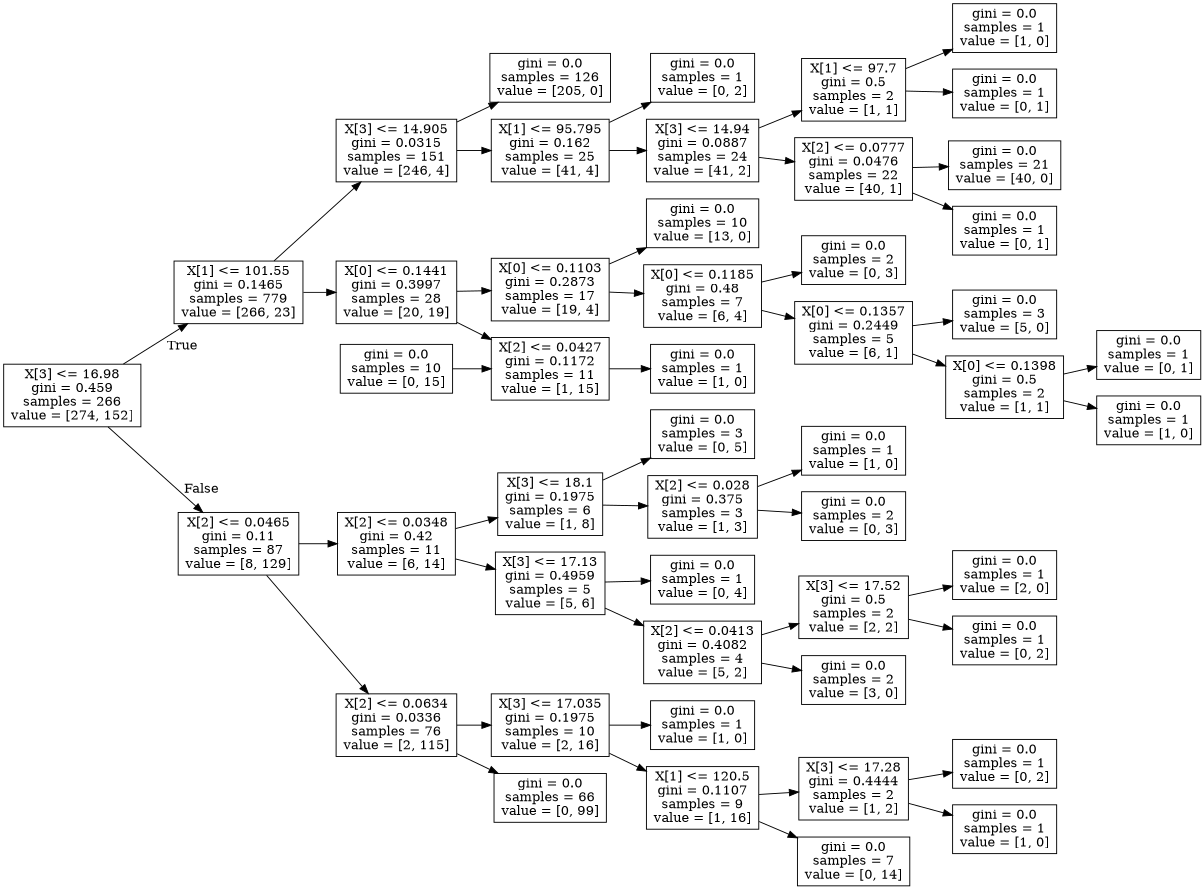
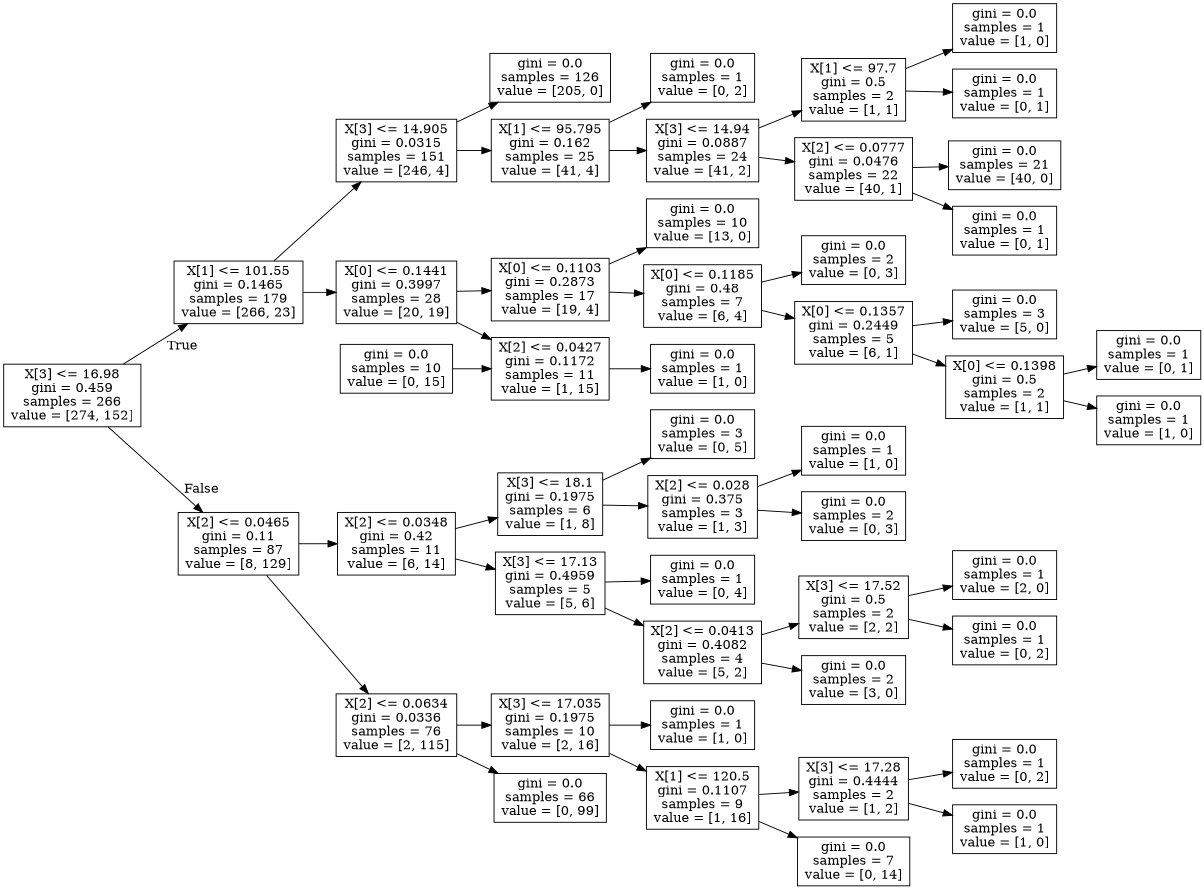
(238, 292) -> (238, 292)
